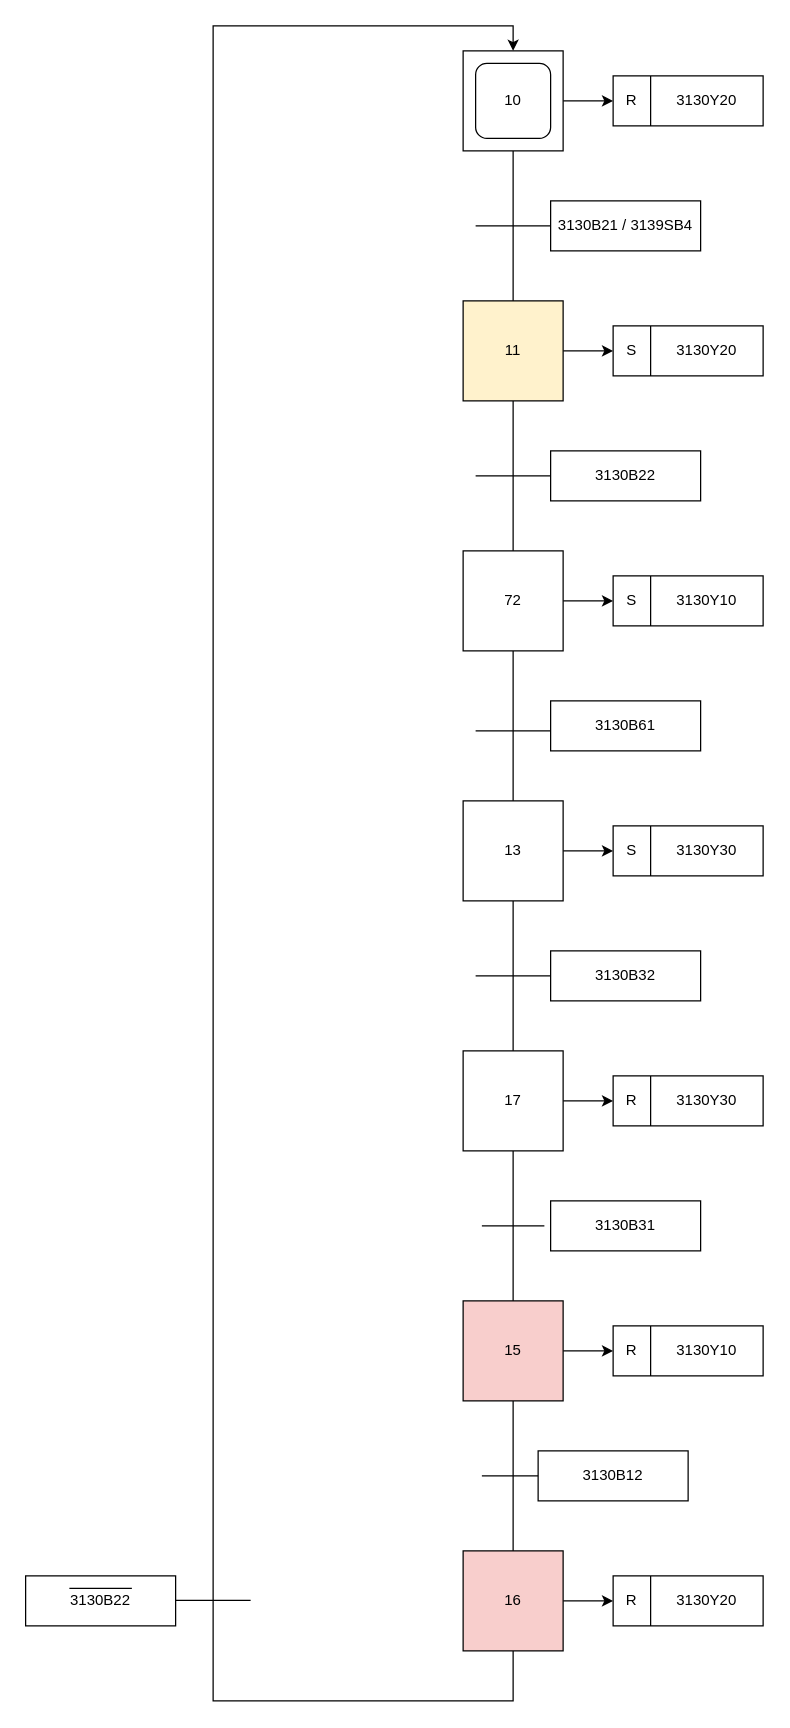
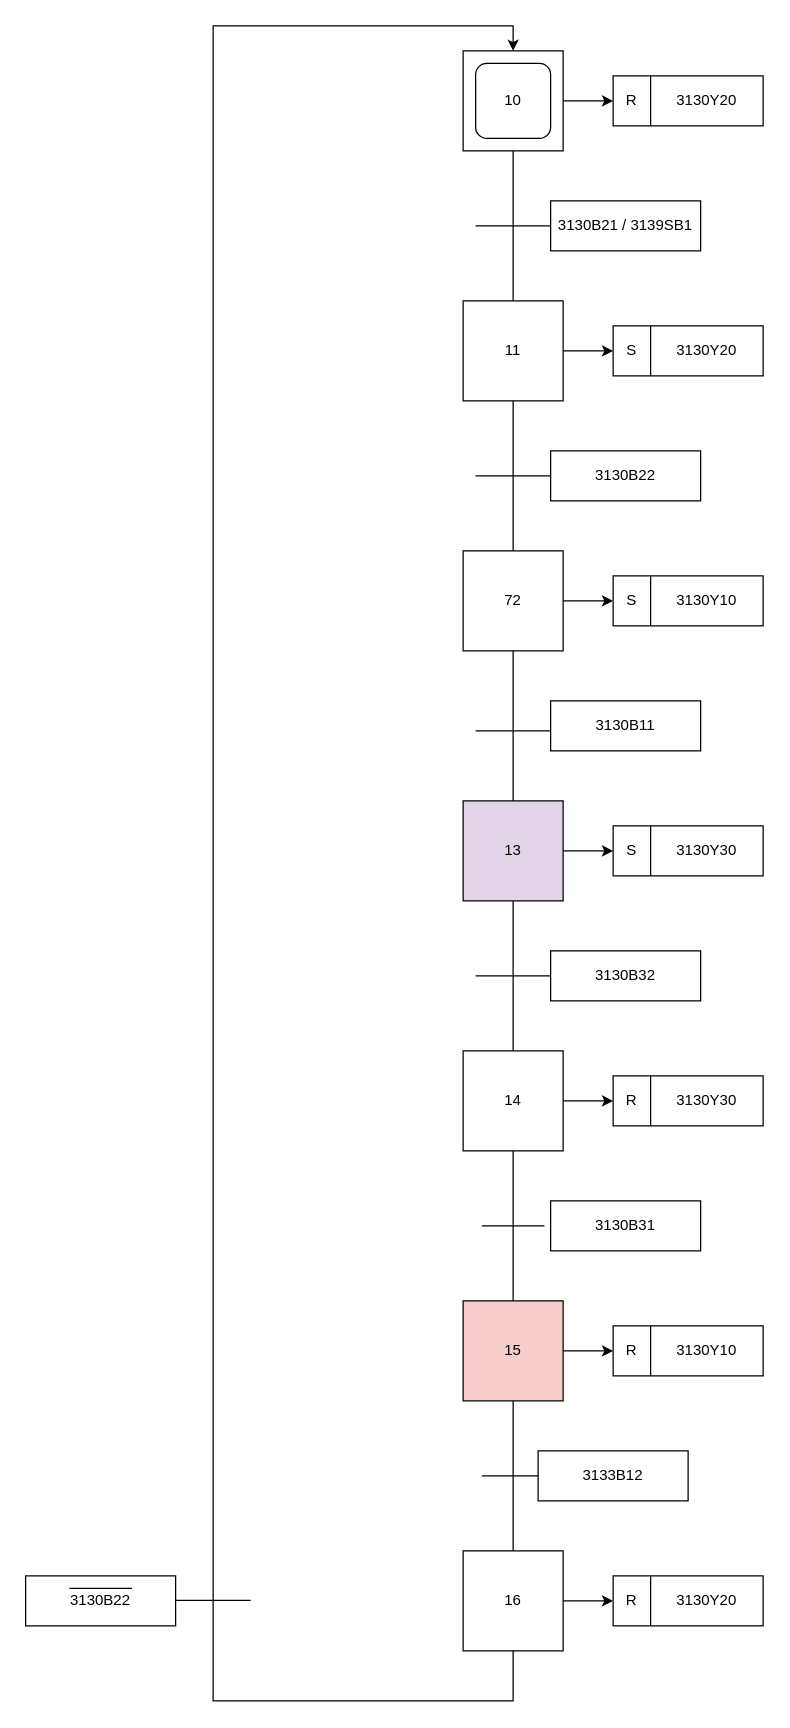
(626, 226) -> (626, 226)
(513, 351) -> (513, 351)
(626, 726) -> (626, 726)
(513, 851) -> (513, 851)
(513, 1101) -> (513, 1101)
(613, 1476) -> (613, 1476)
(513, 1601) -> (513, 1601)
